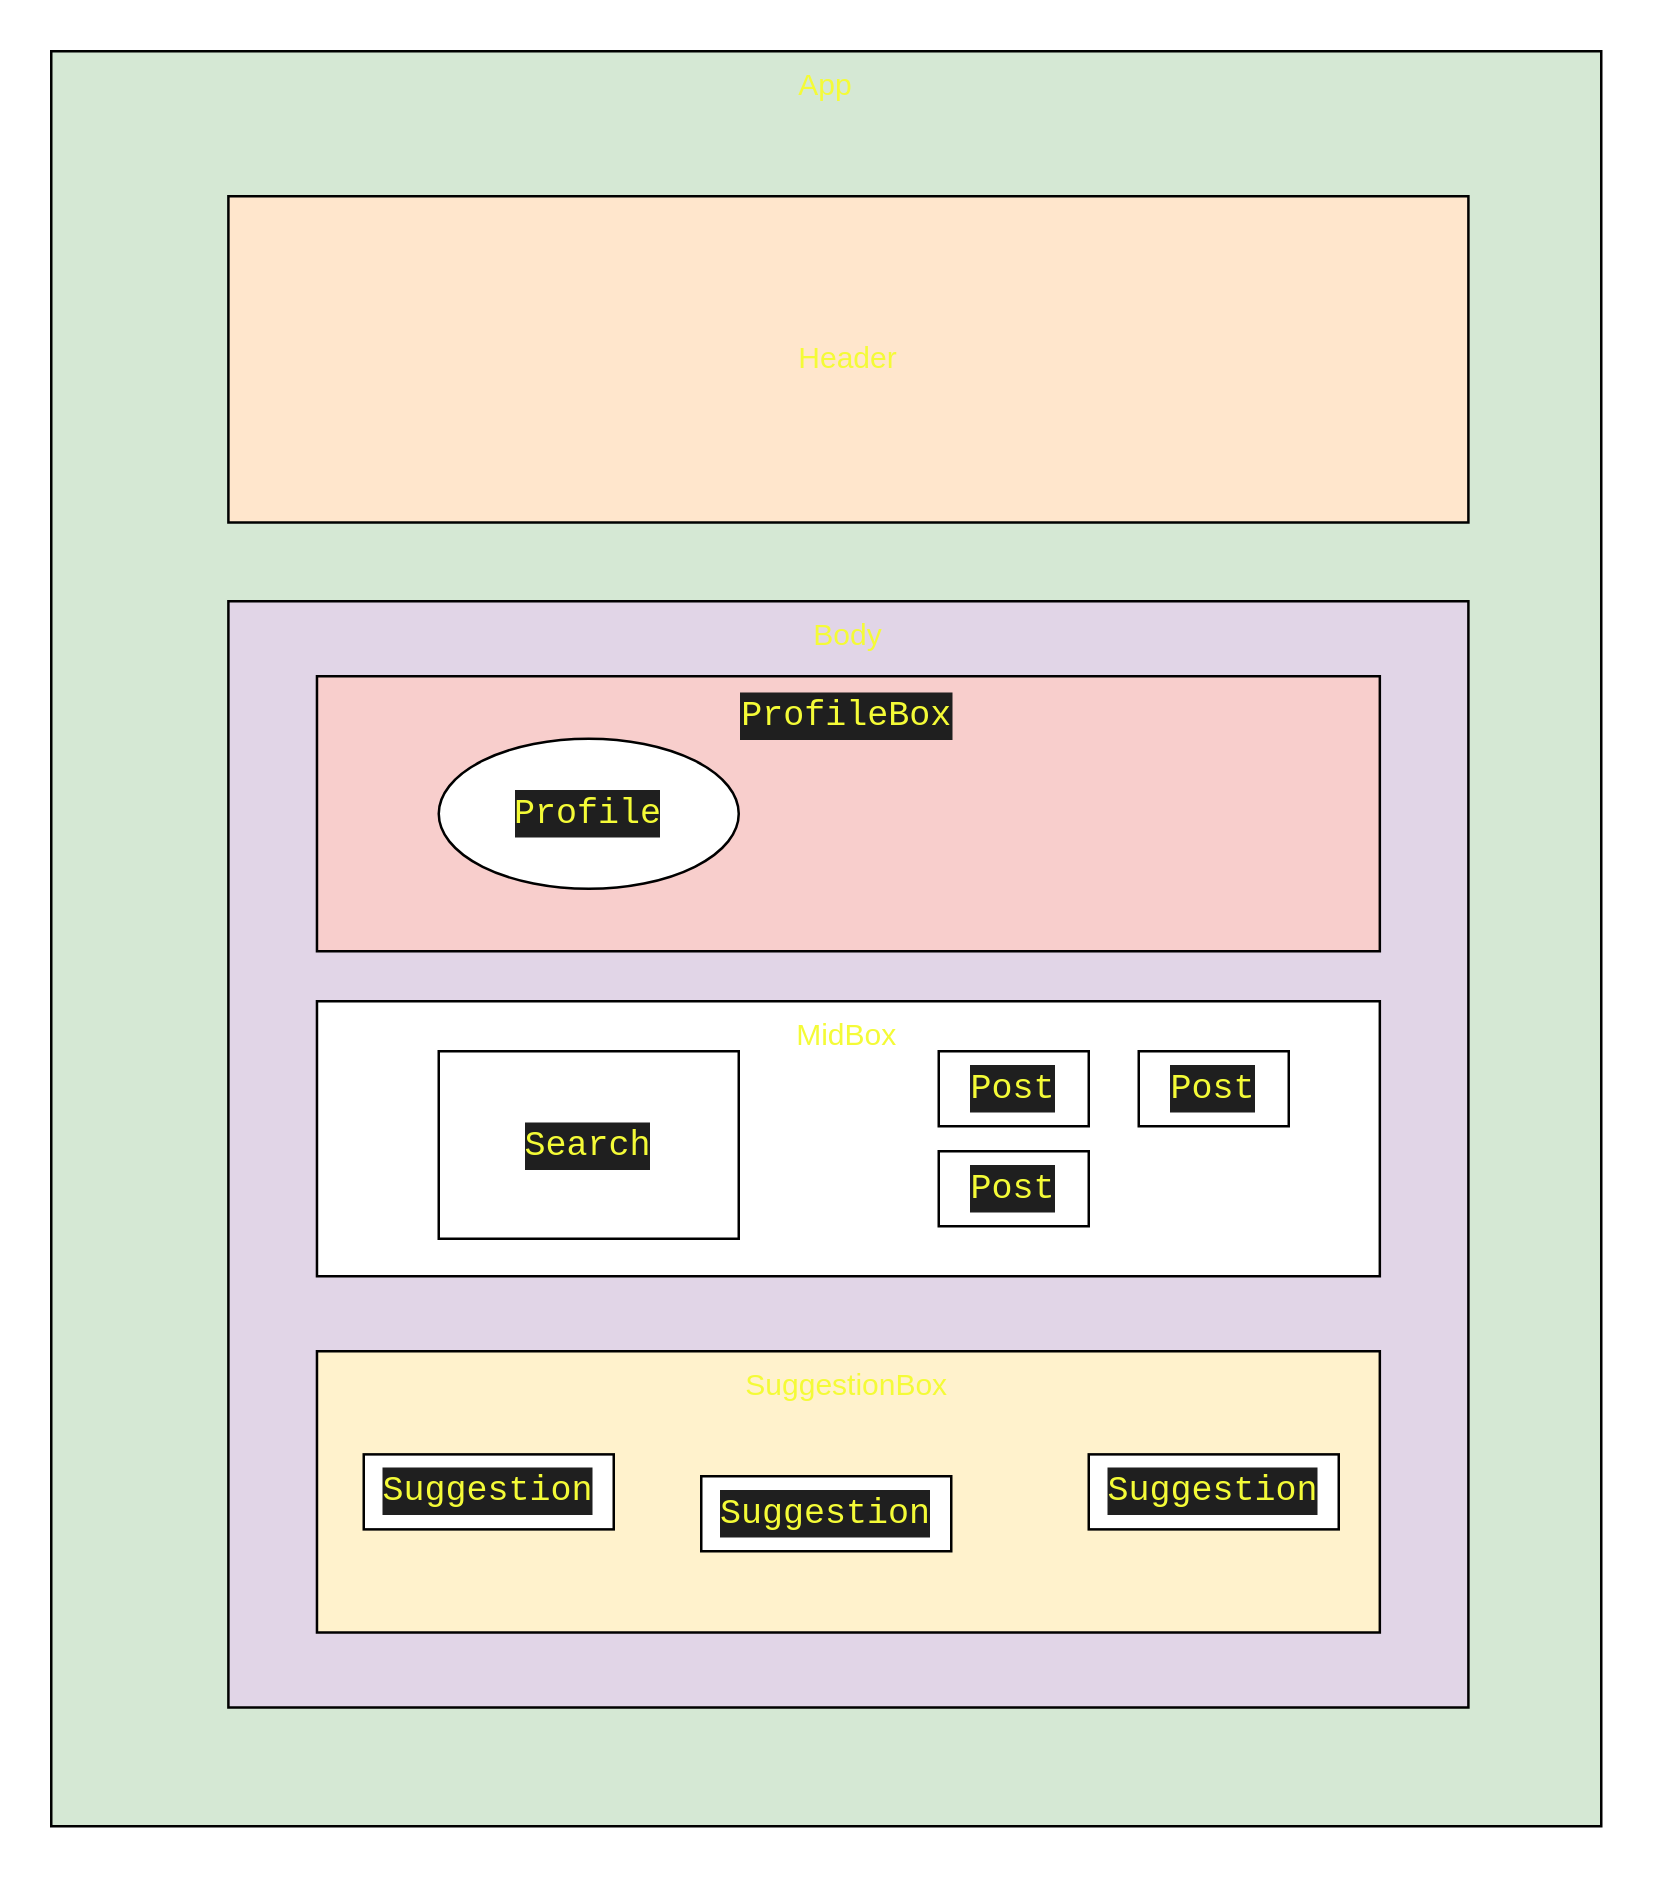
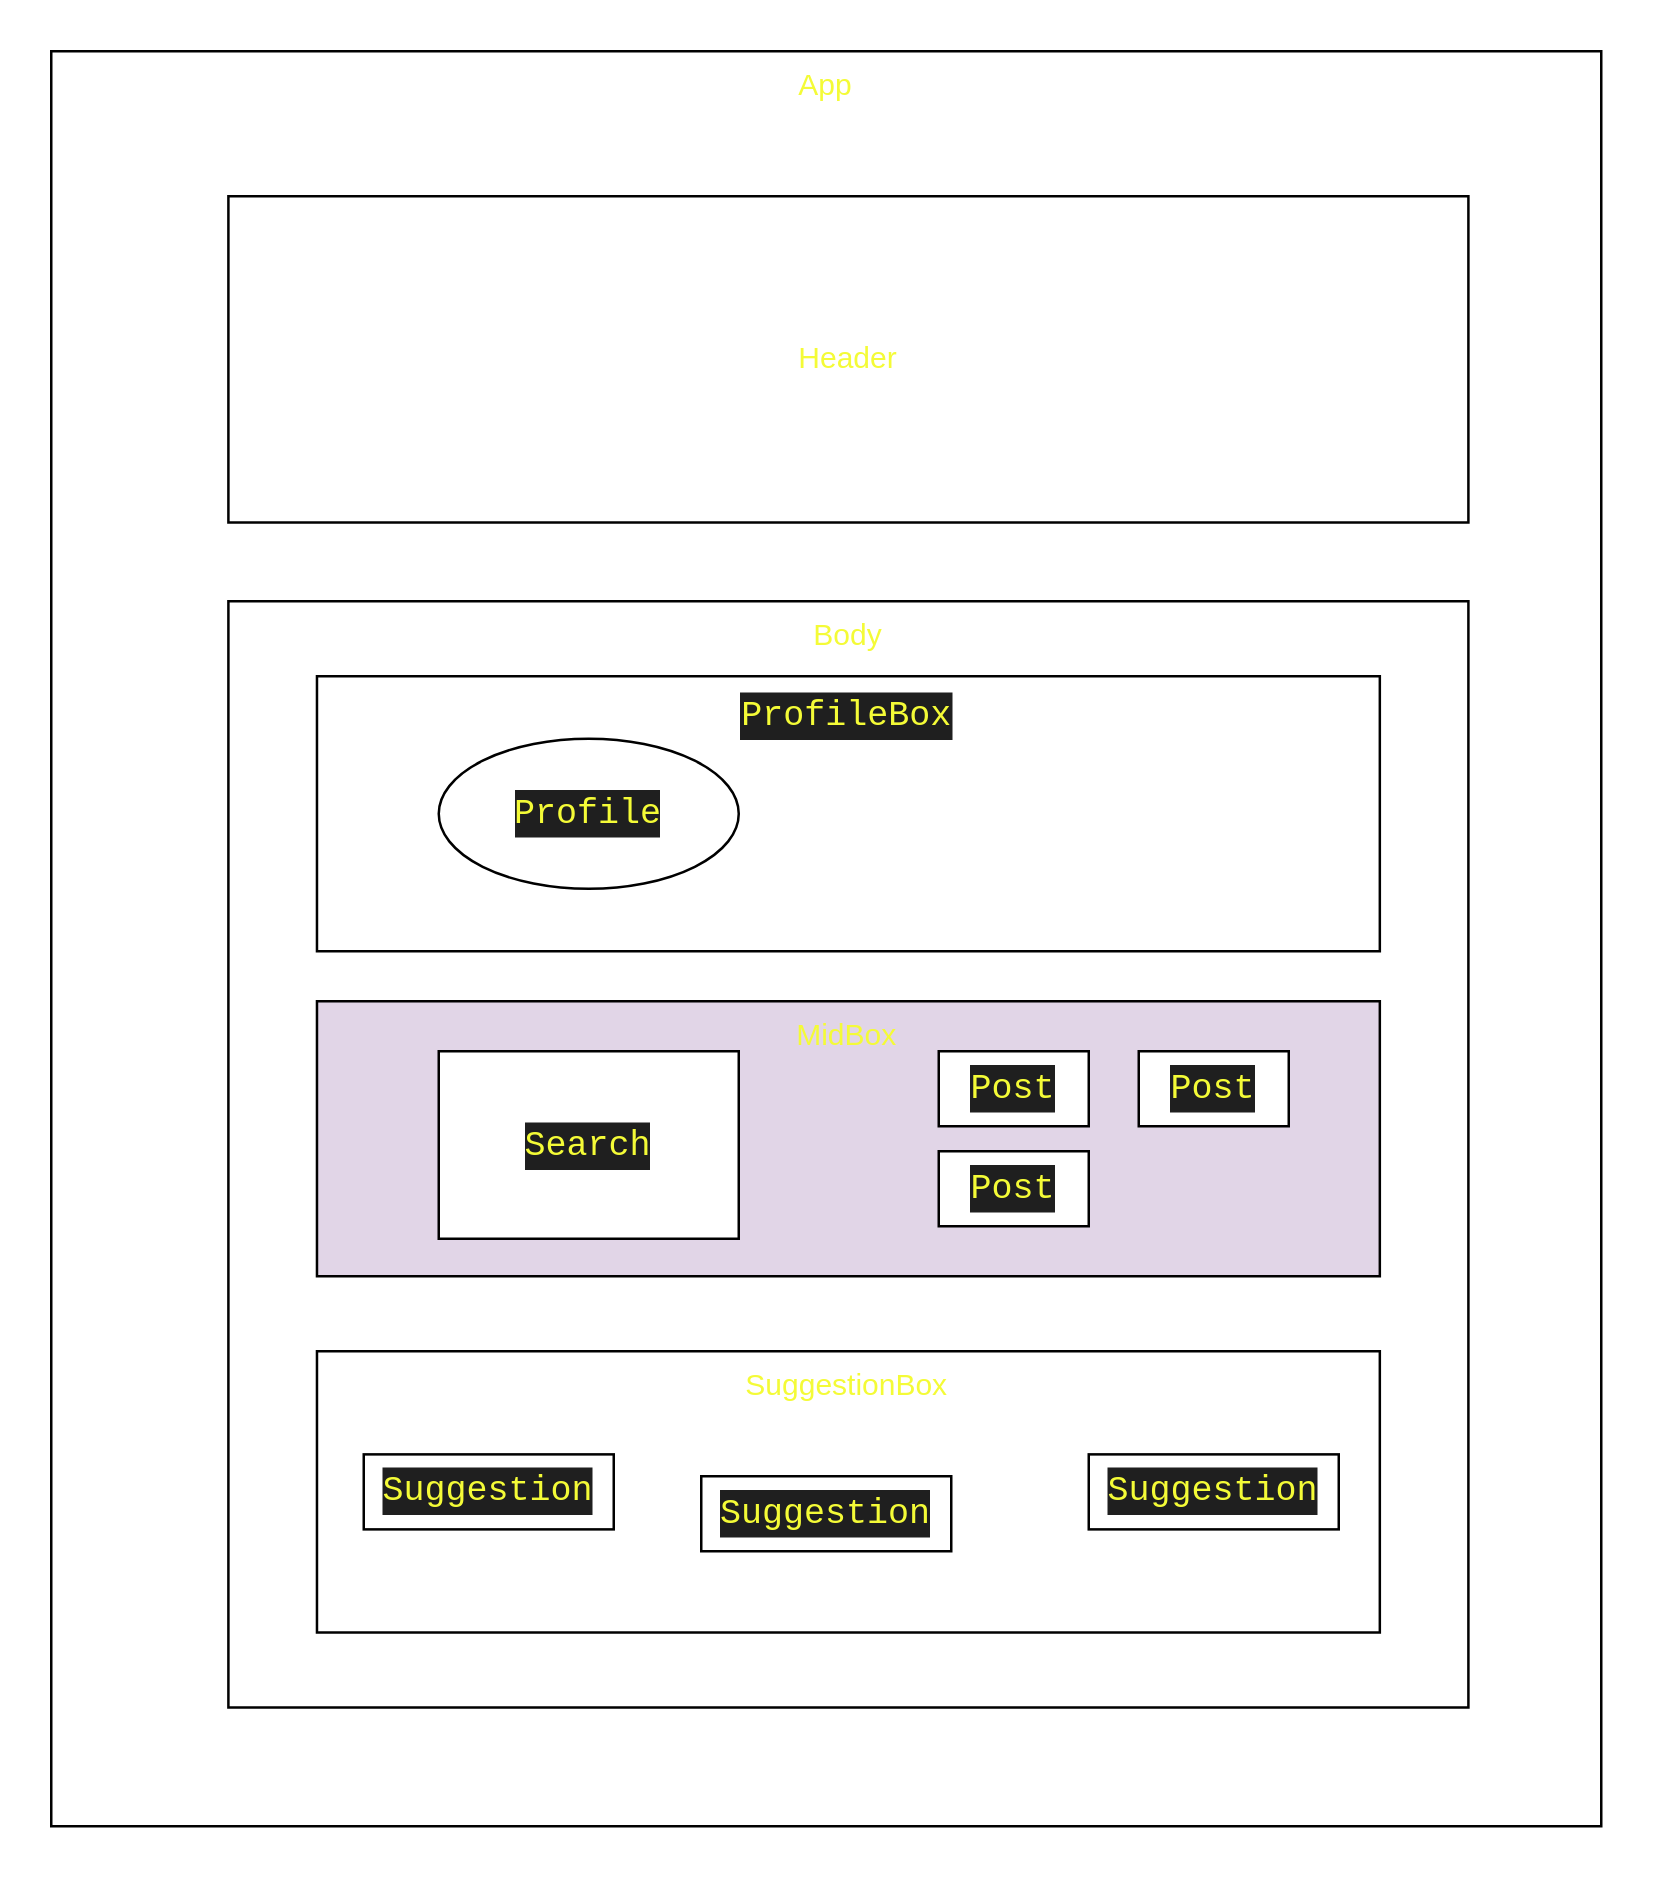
(826, 87) -> (826, 87)
(848, 359) -> (848, 359)
(849, 637) -> (849, 637)
(848, 814) -> (848, 814)
(848, 1139) -> (848, 1139)
(848, 1387) -> (848, 1387)
